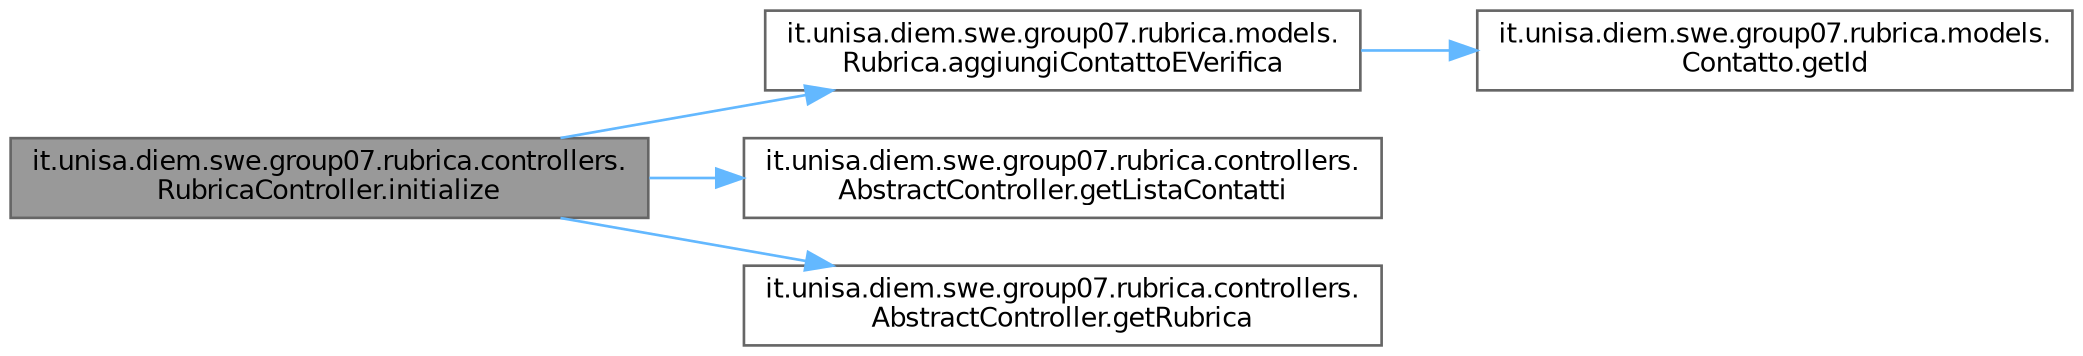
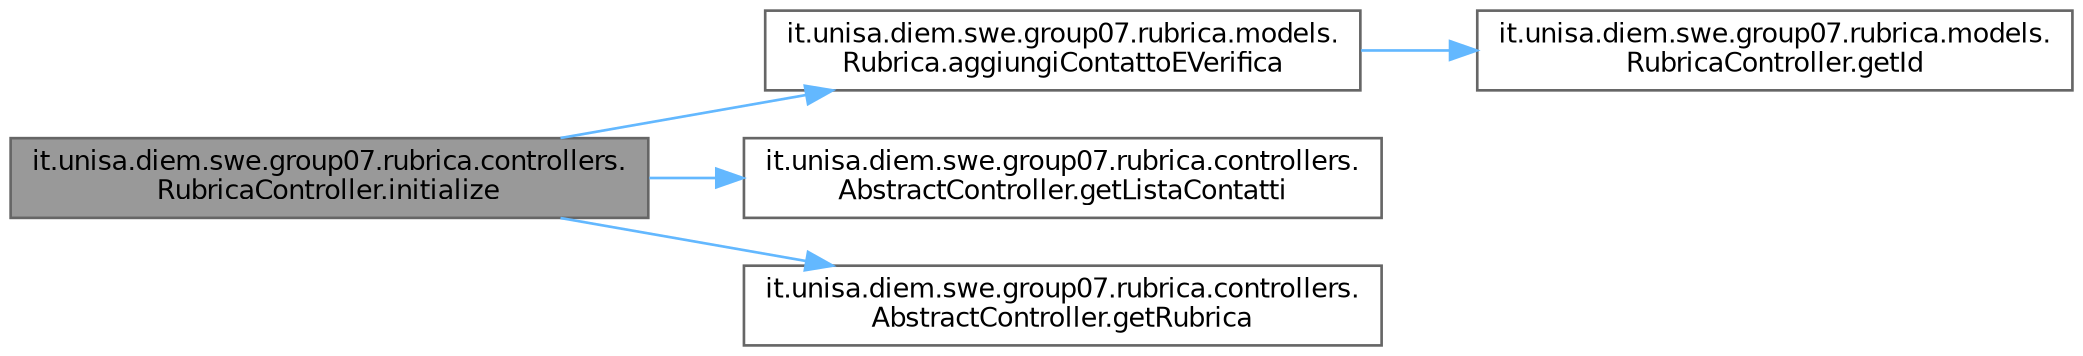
(1775, 50) -> (1775, 50)
